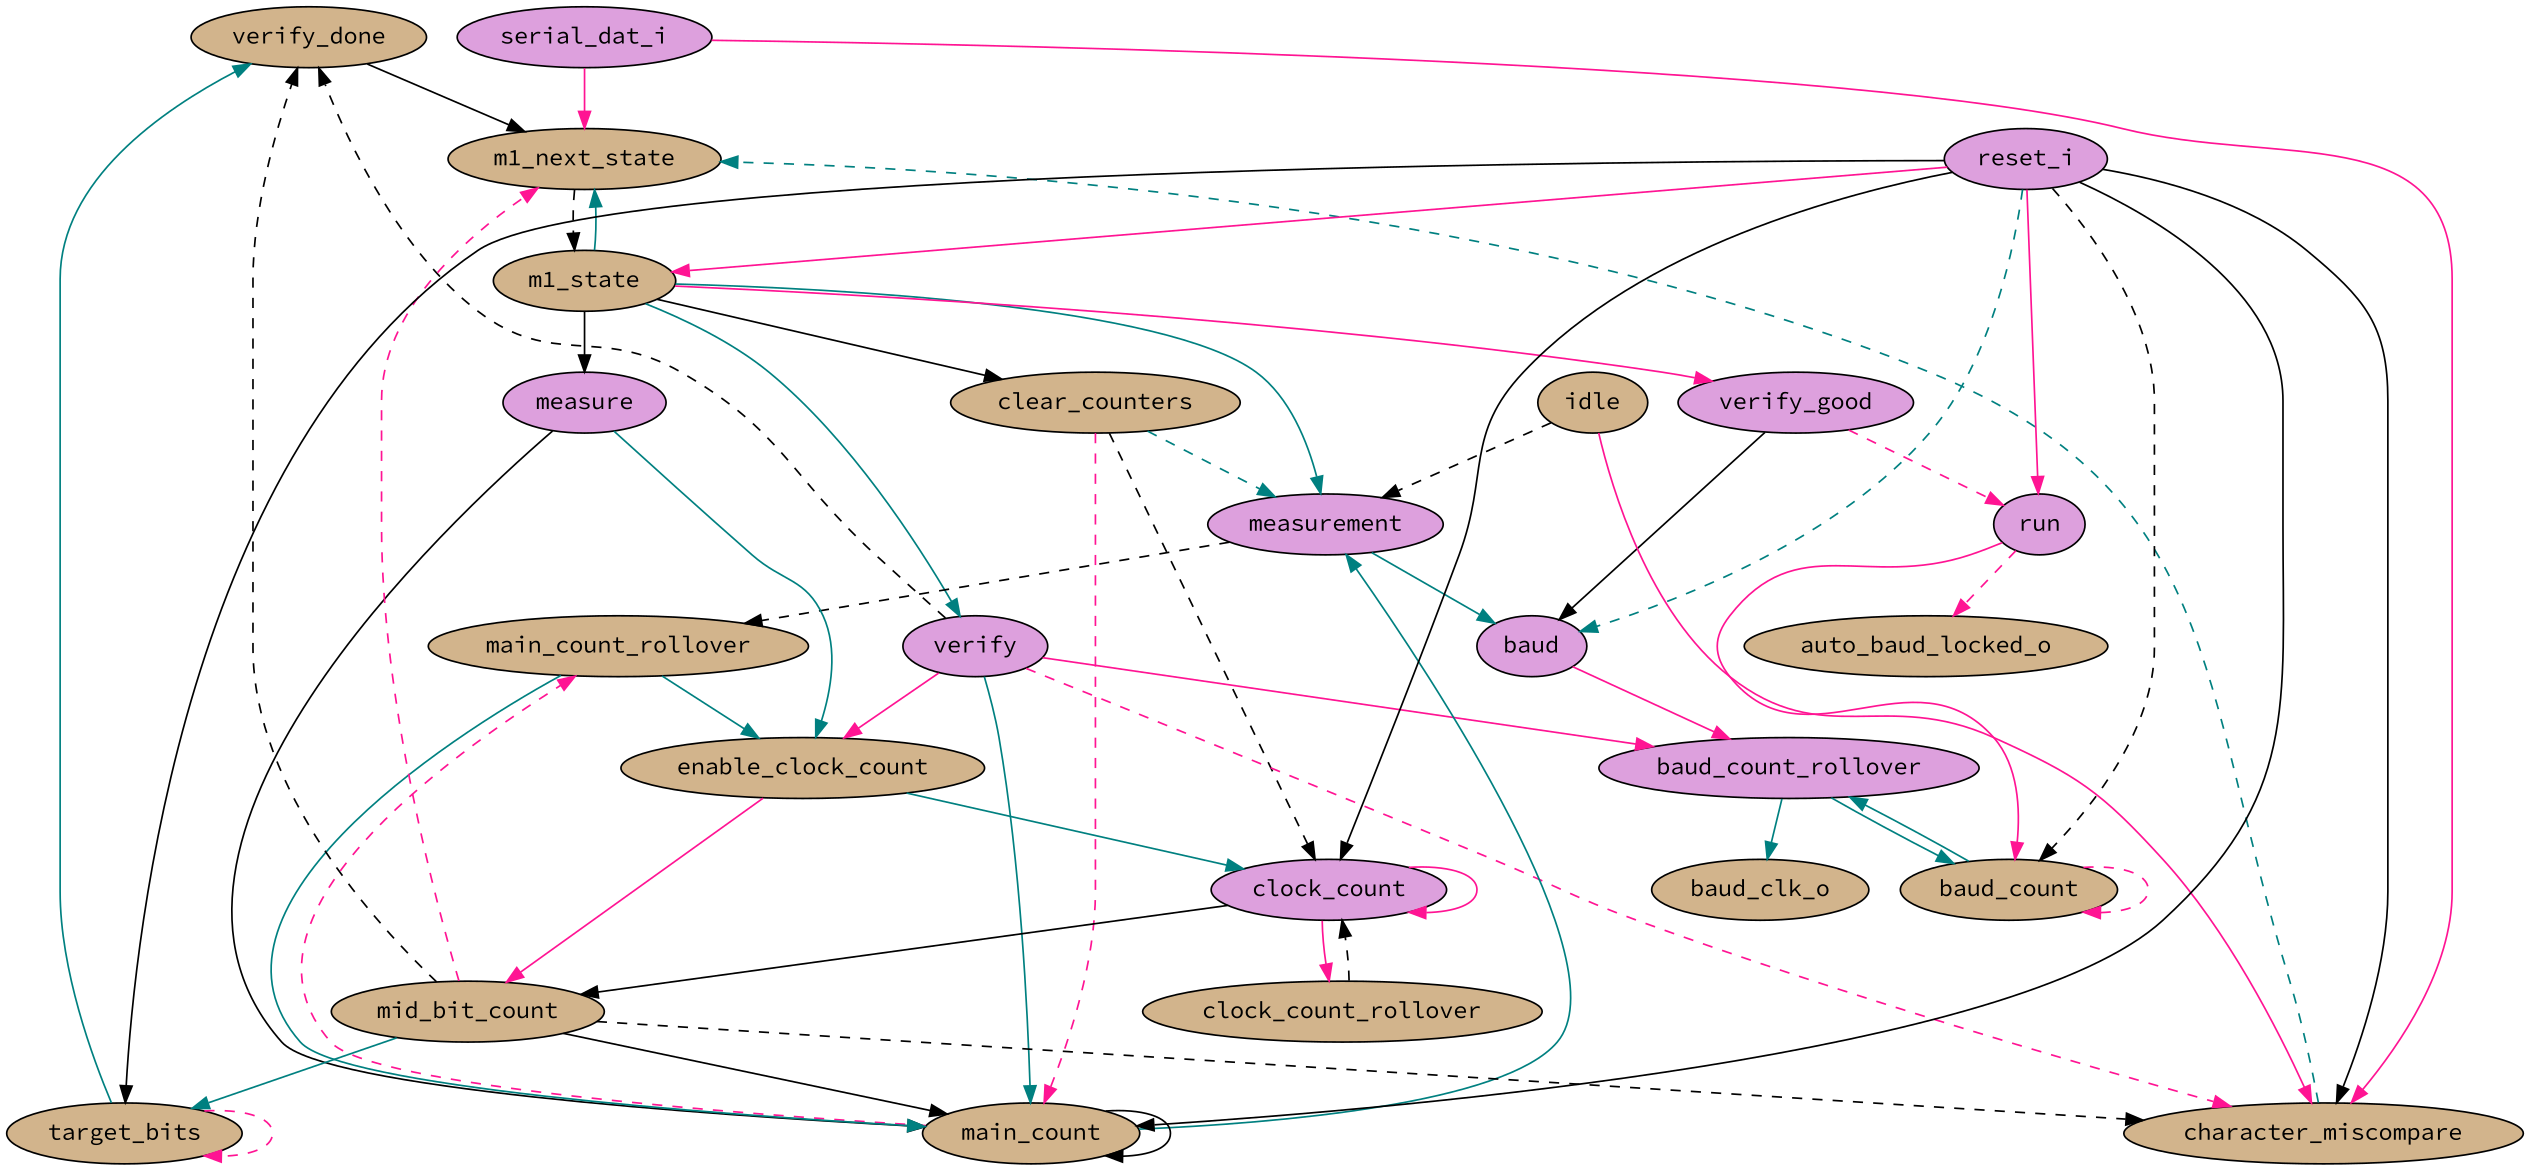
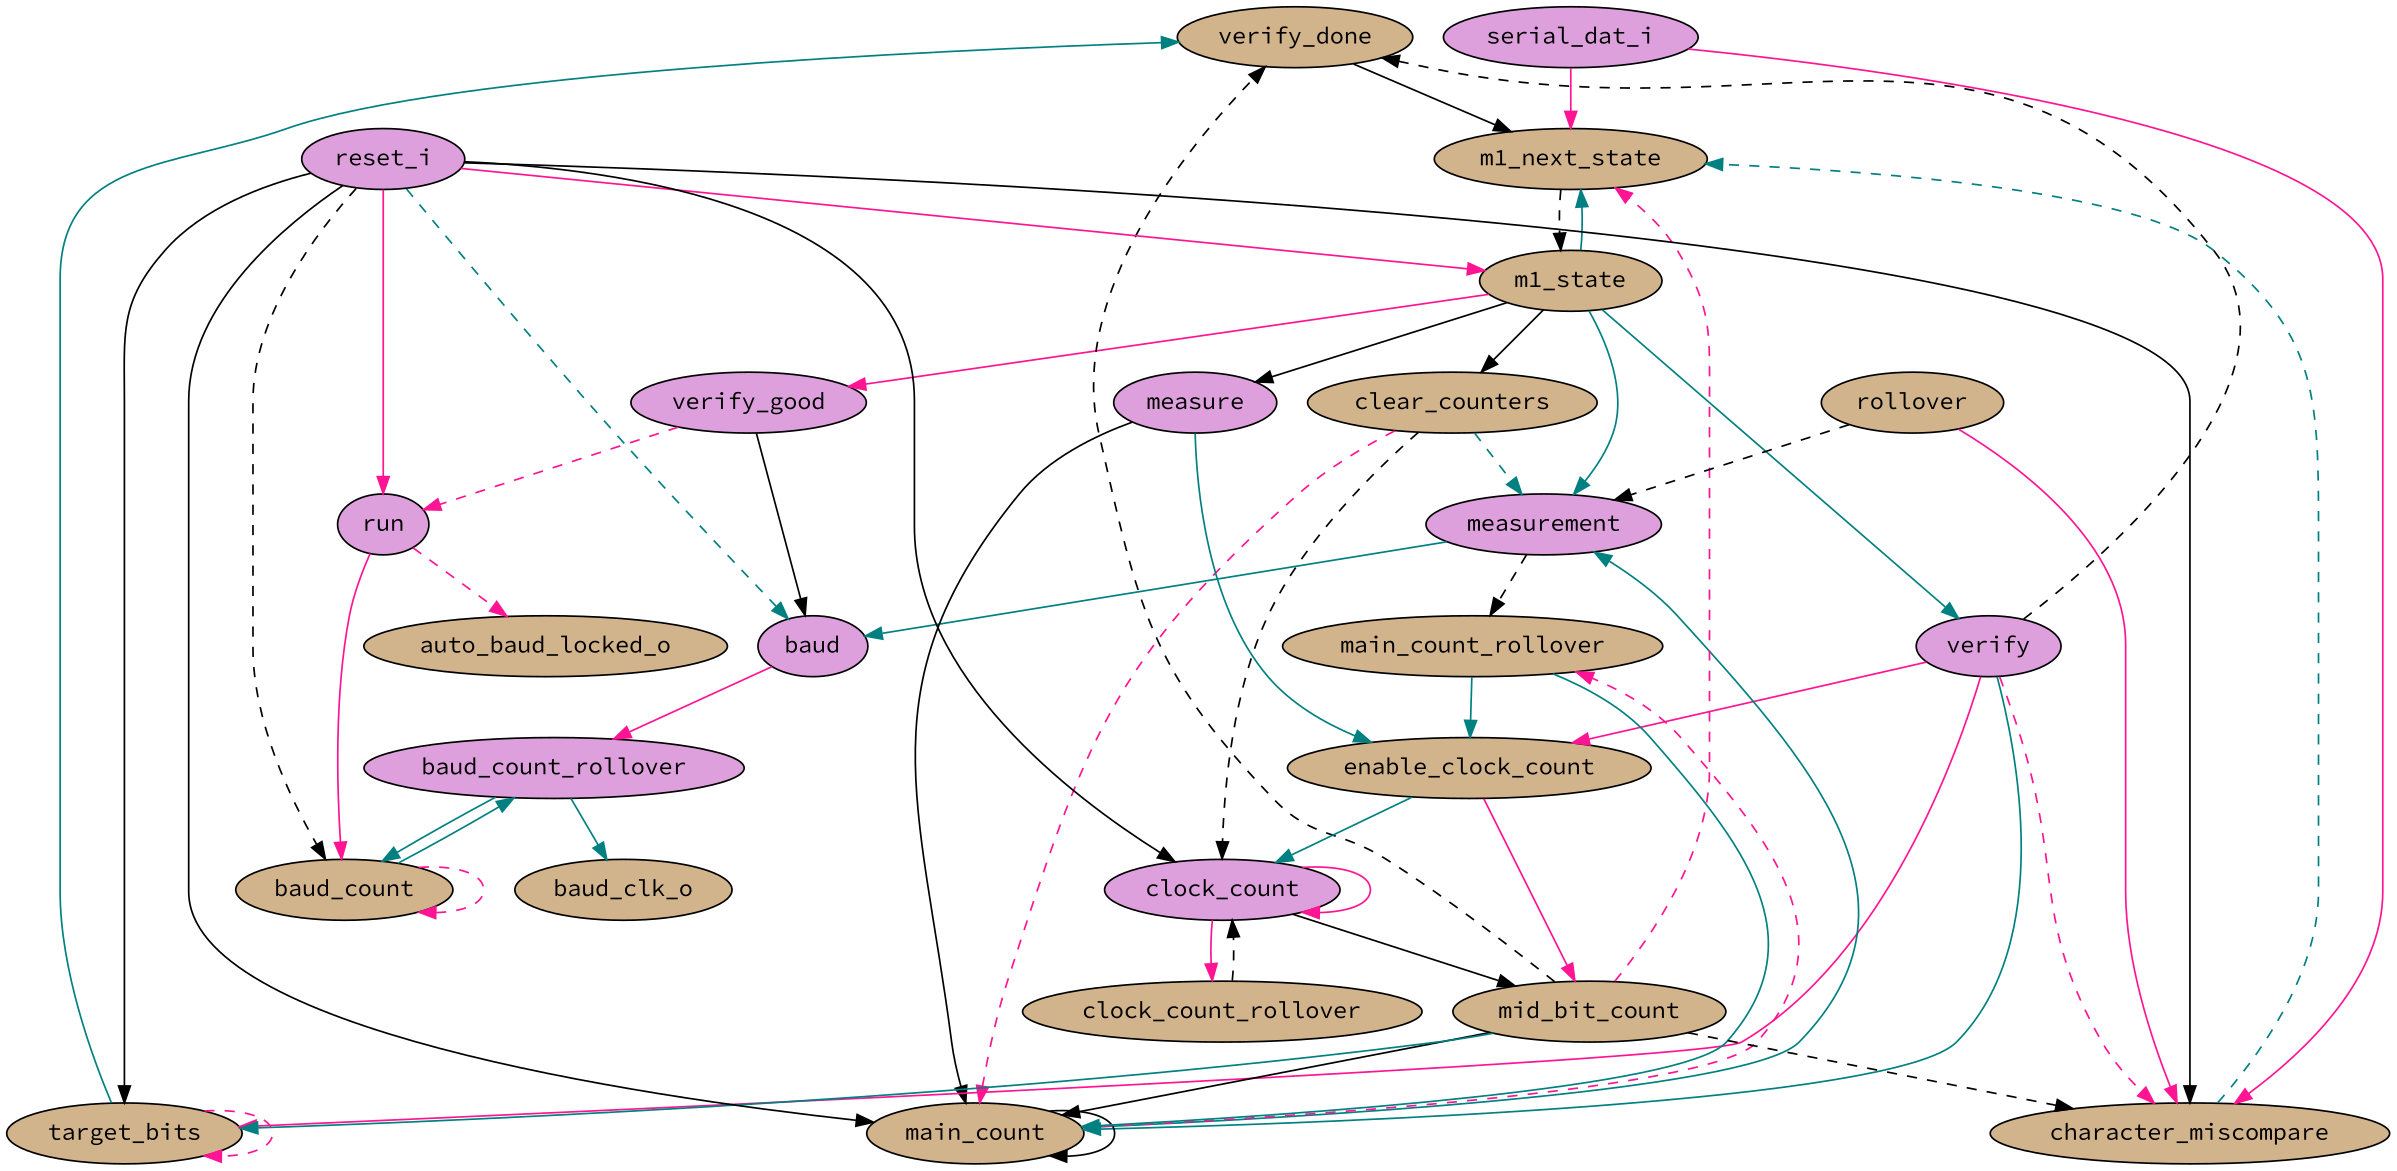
(1593, 403) -> (1912, 403)
(1339, 701) -> (1174, 1082)
